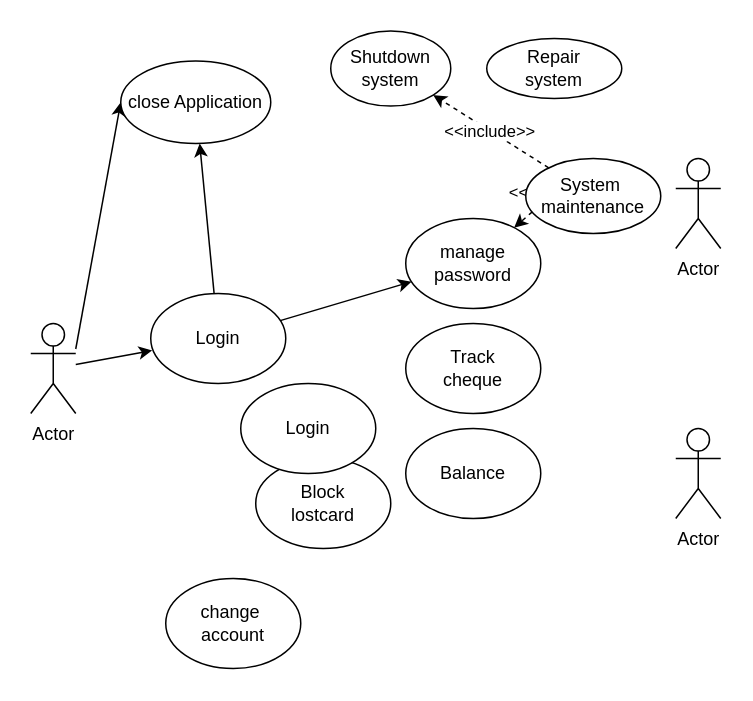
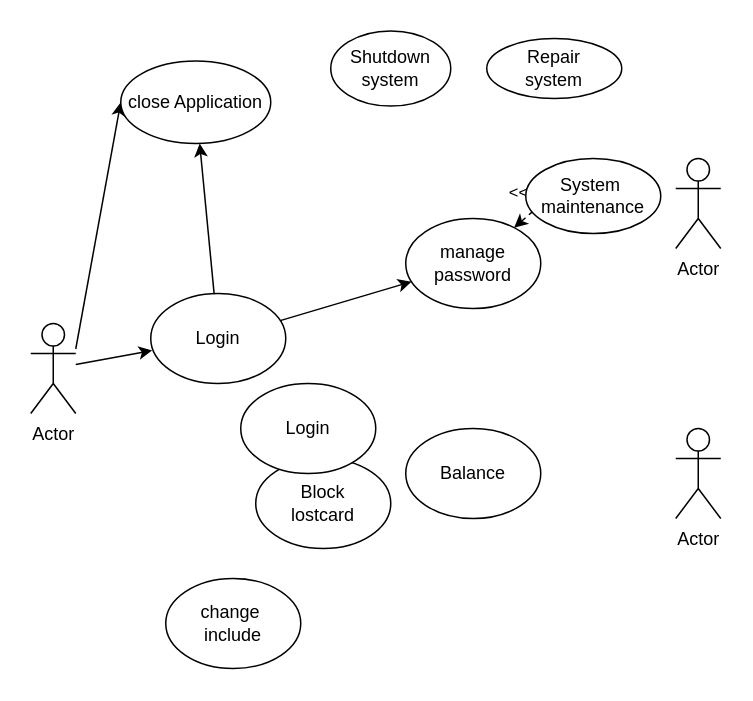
(515, 147) -> none
(473, 368) -> none
(233, 623) -> (233, 623)
